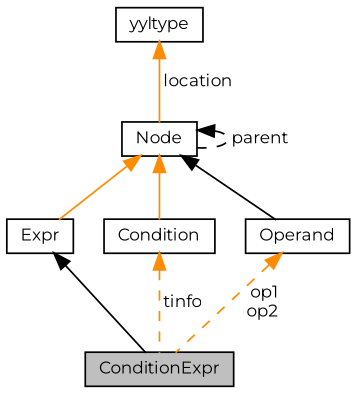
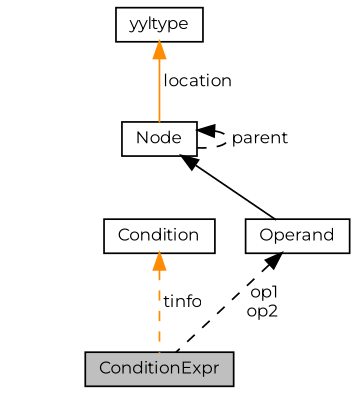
(159, 196) -> none
(40, 236) -> none
(223, 309) -> (223, 309)
